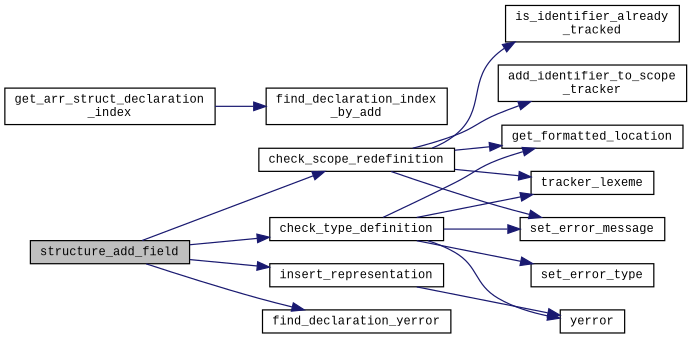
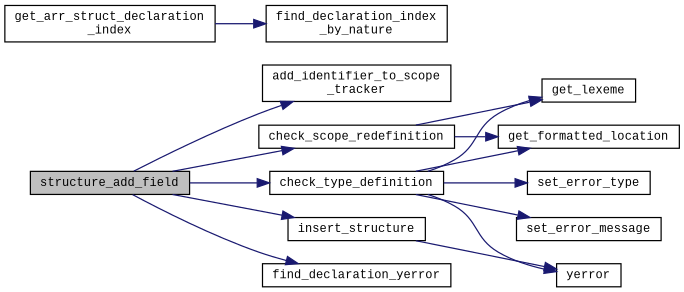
(592, 24) -> none
(357, 106) -> (357, 24)
(472, 127) -> (206, 136)
(592, 183) -> (589, 91)
(460, 194) -> none
(357, 275) -> (357, 229)
